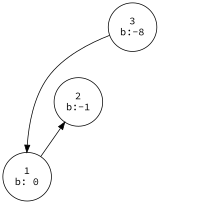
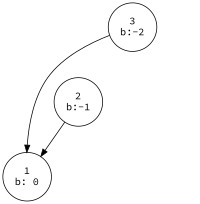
(133, 27) -> (133, 27)
(51, 142) -> (55, 136)
